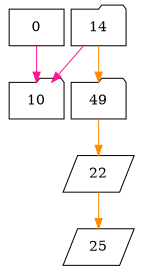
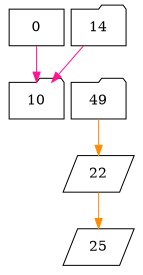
(99, 59) -> none
